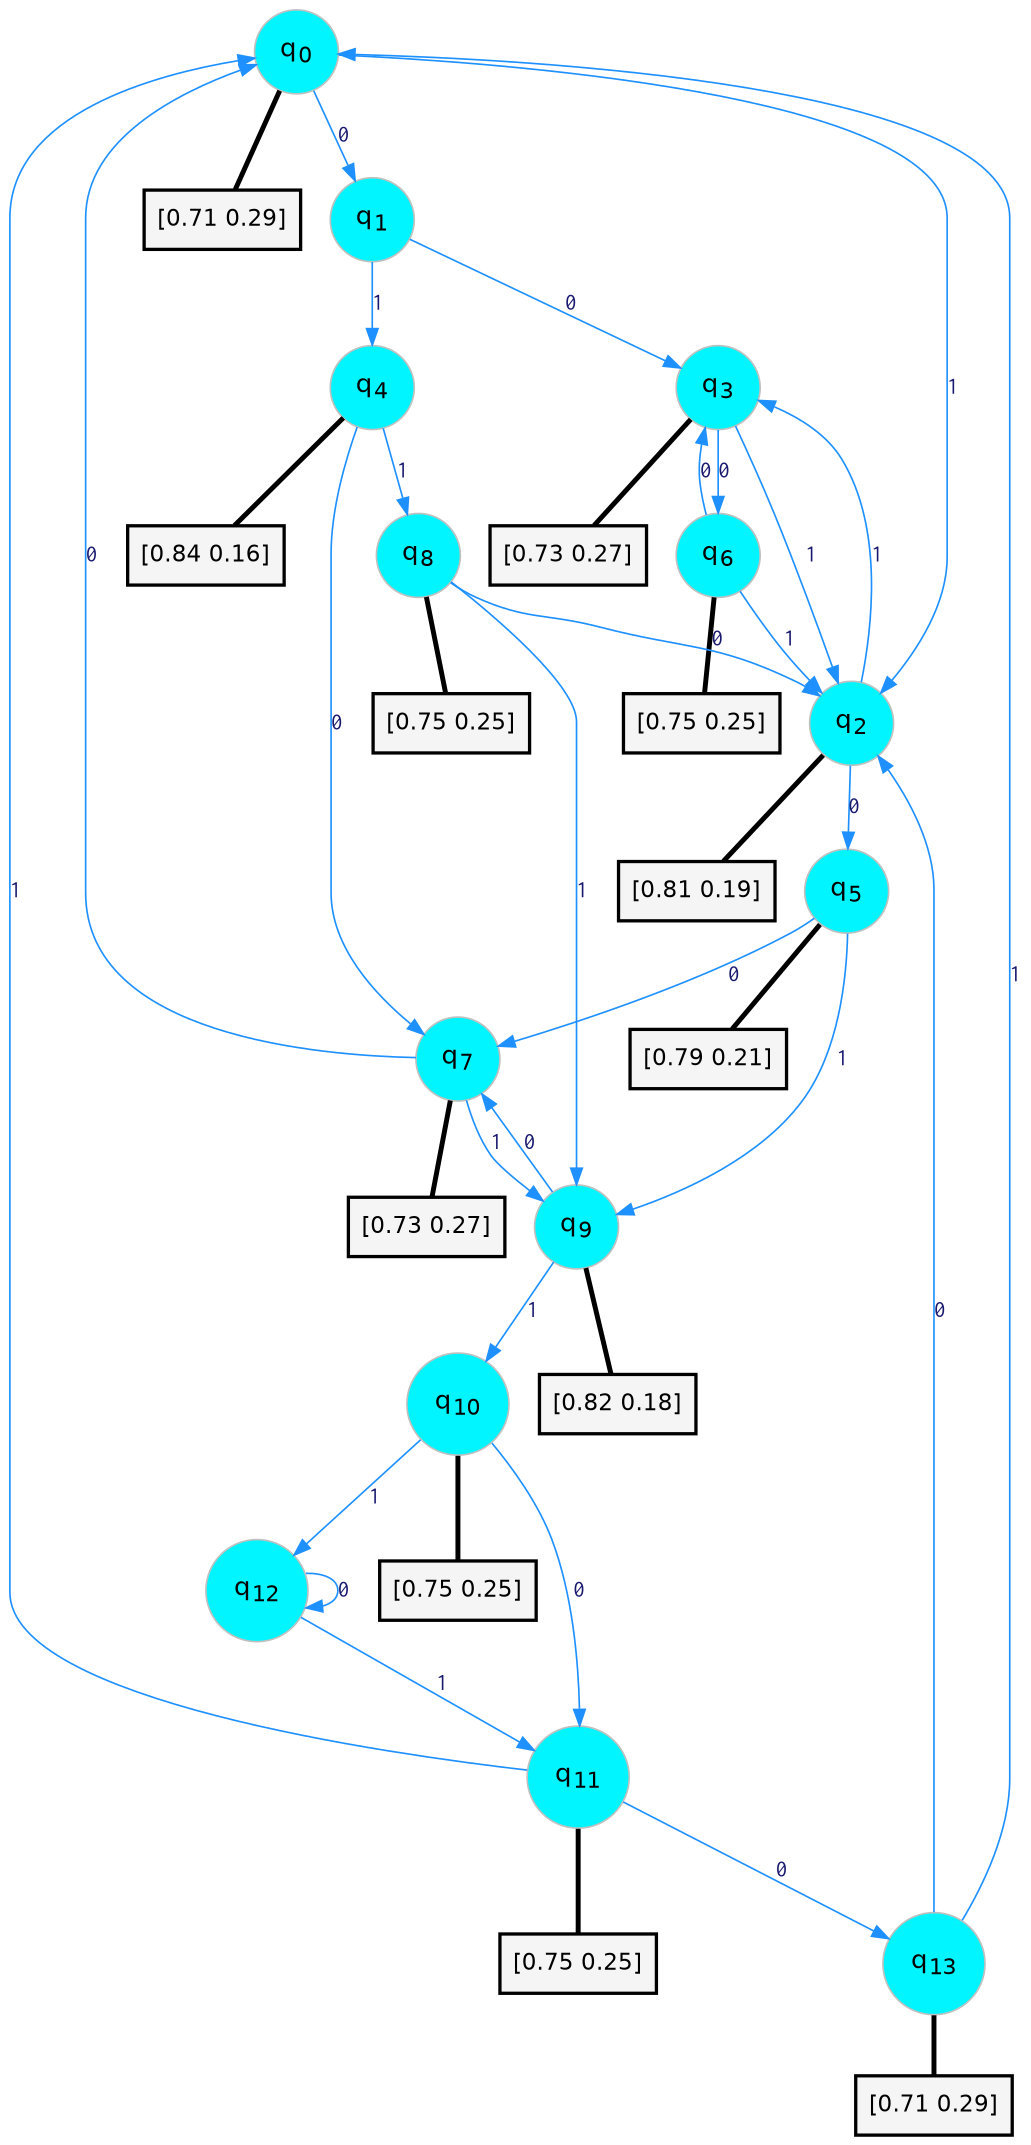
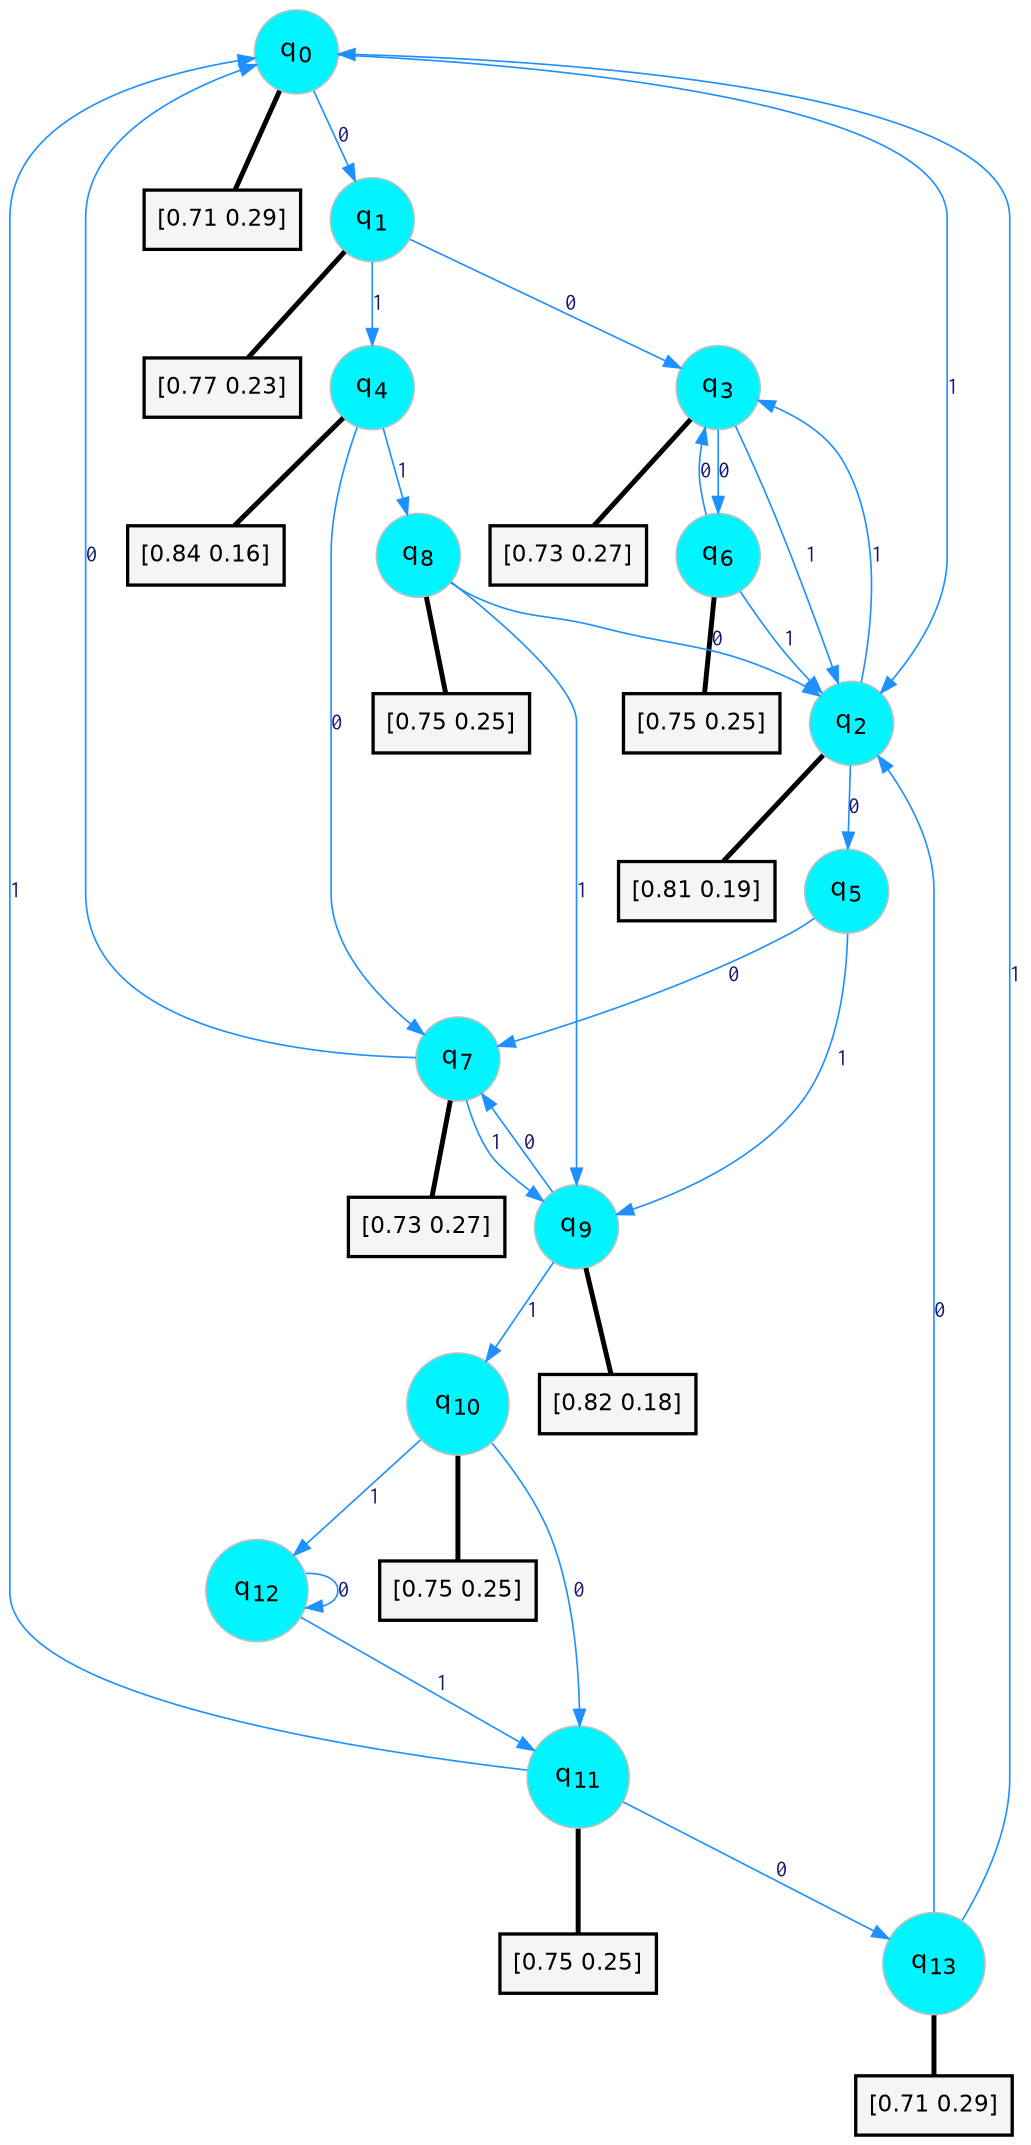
none -> (222, 388)
(708, 1059) -> none
